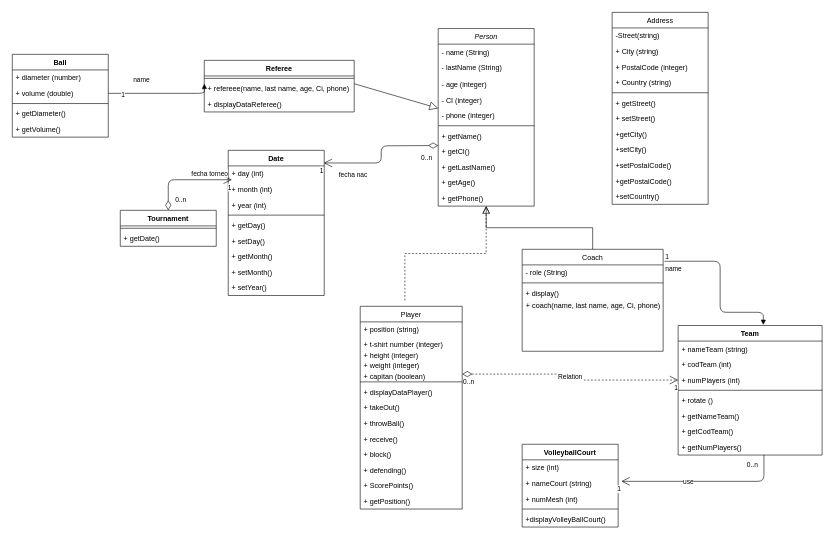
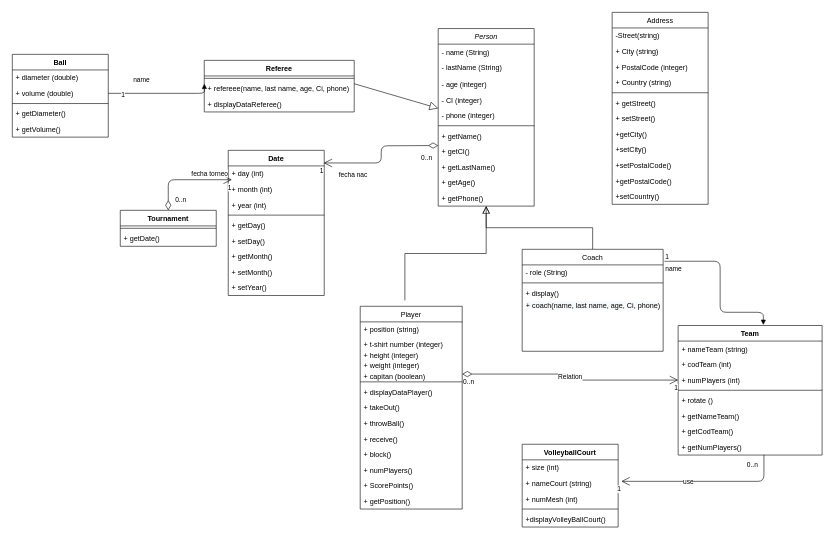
(51, 78) -> (50, 78)
(435, 254) -> (435, 254)
(628, 380) -> (628, 380)
(388, 470) -> (390, 470)
